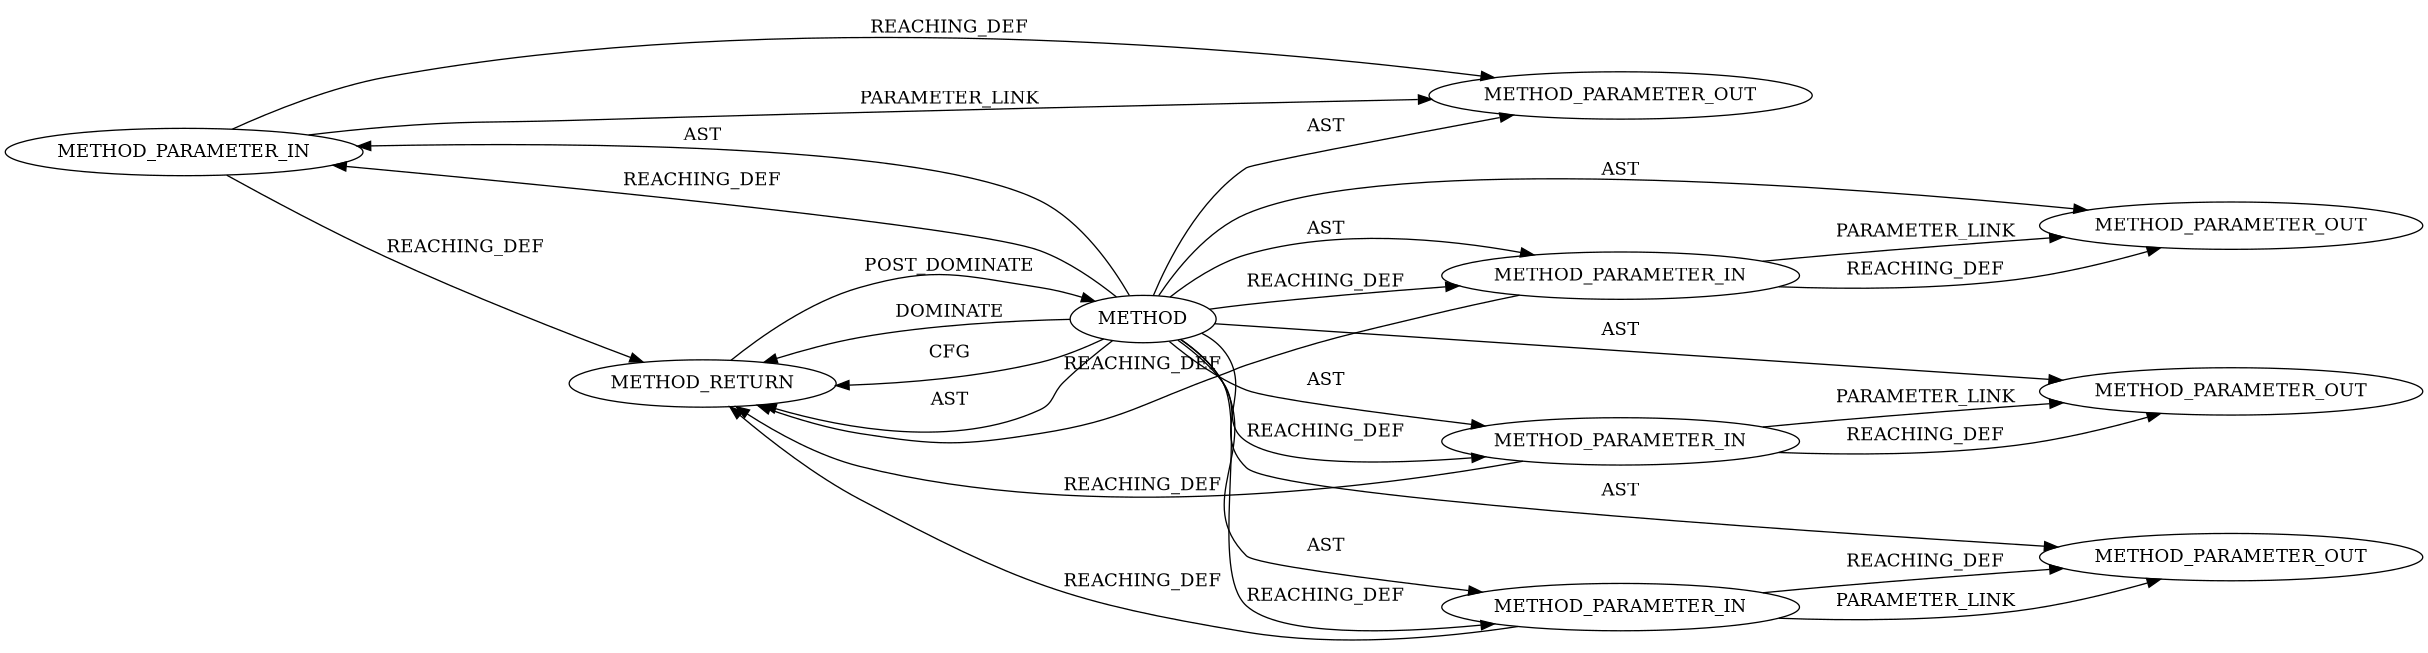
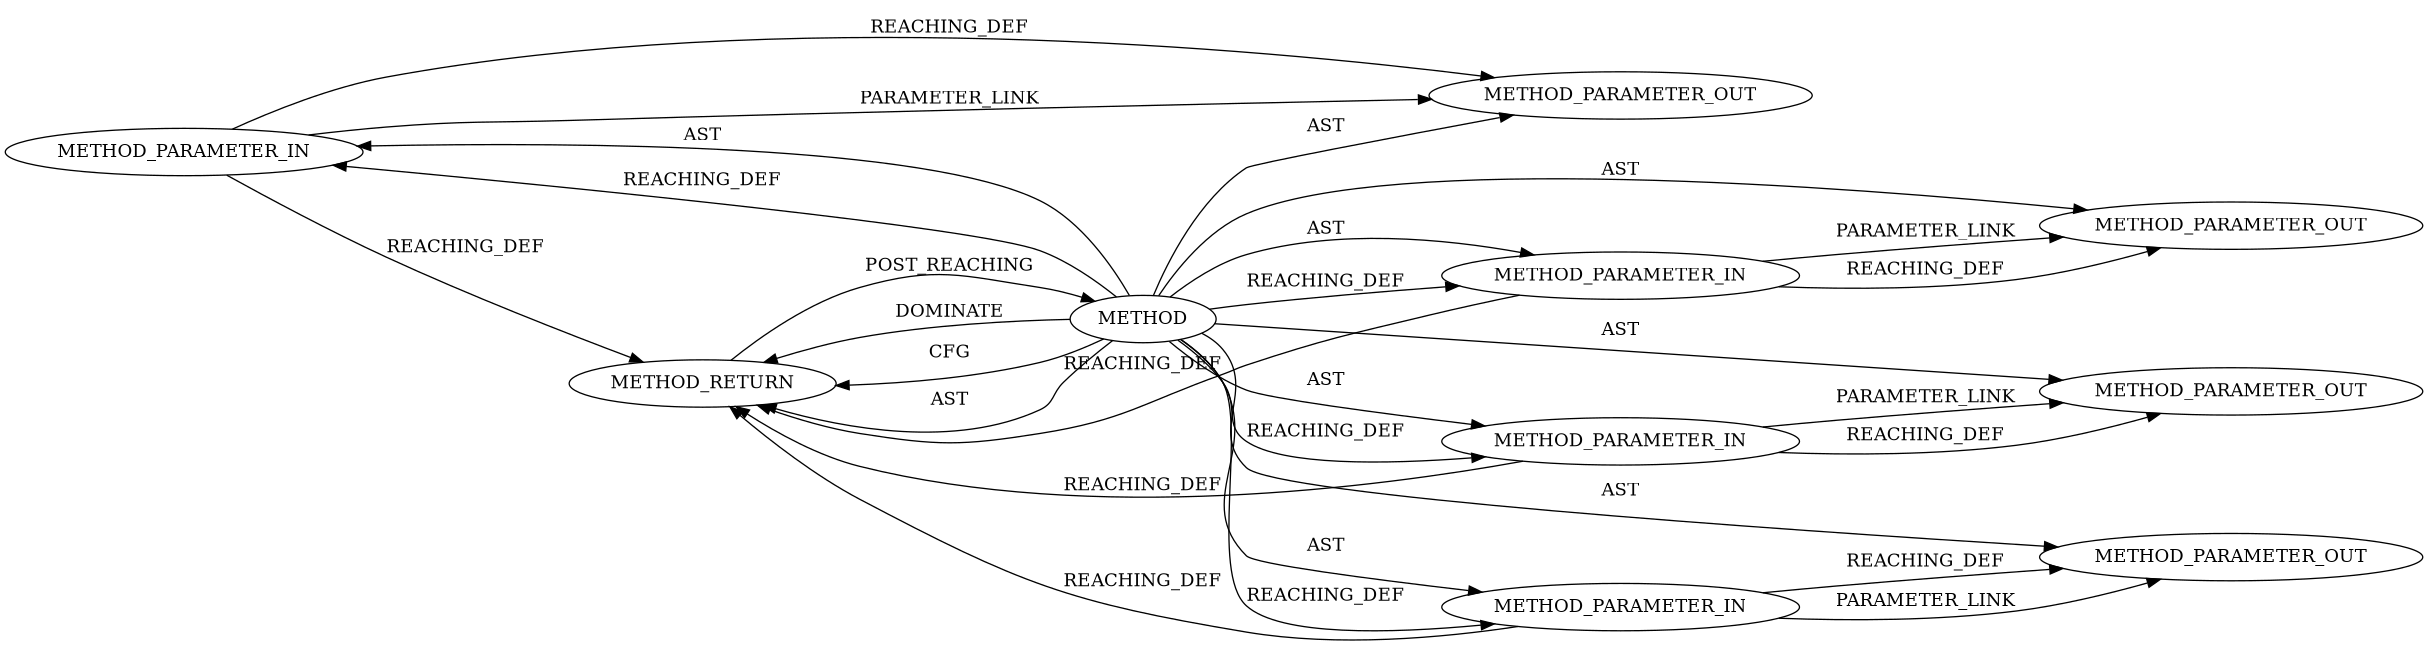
(950, 266) -> (950, 266)
